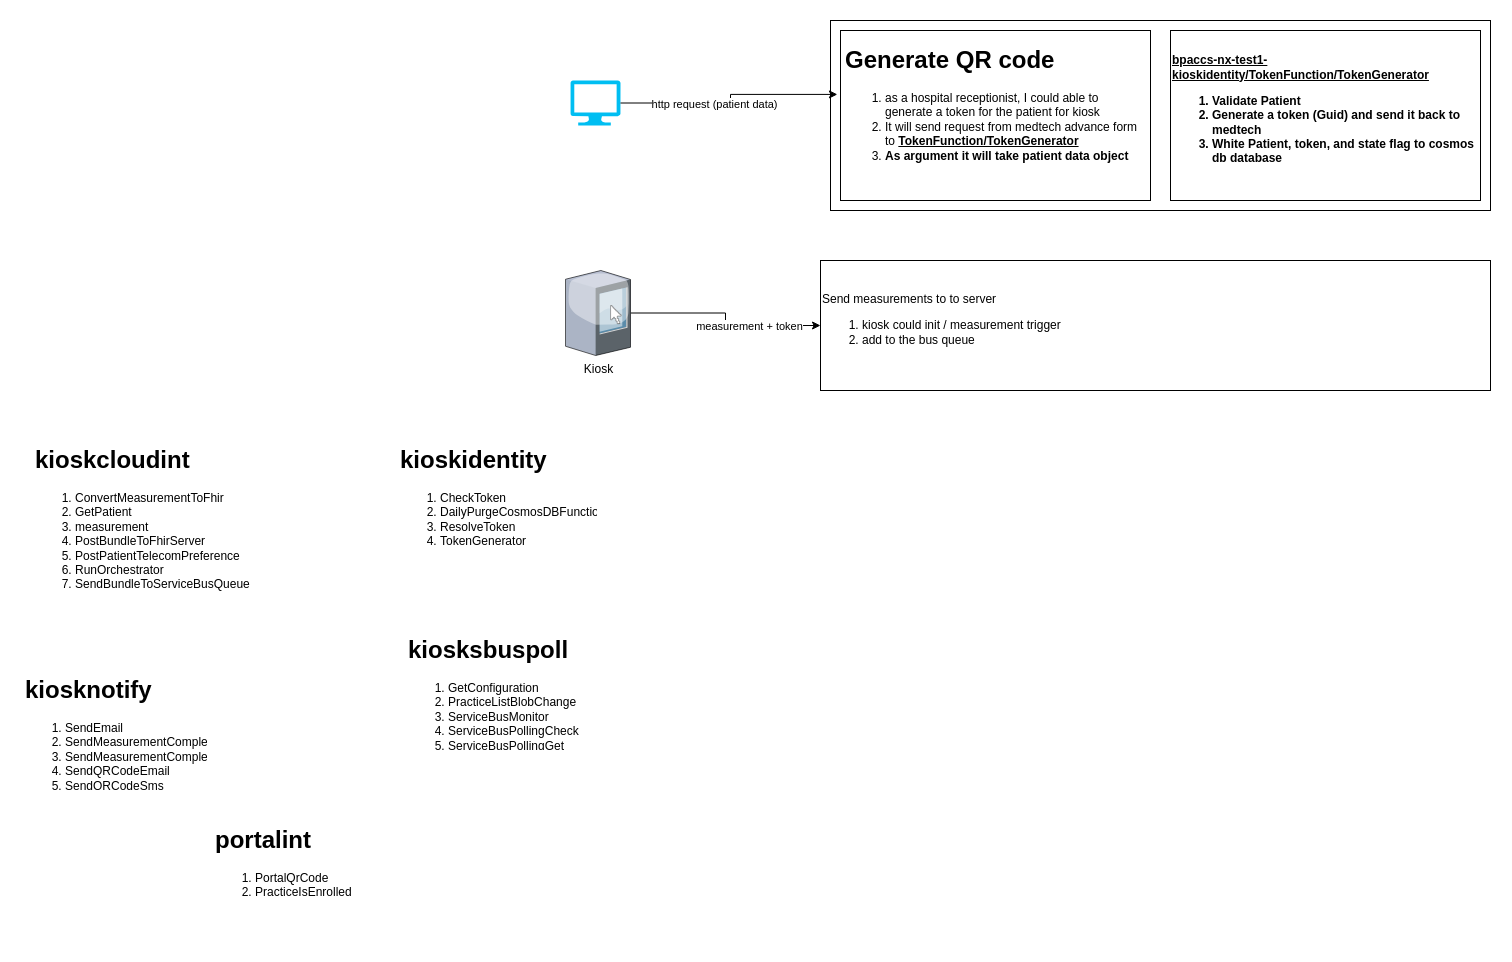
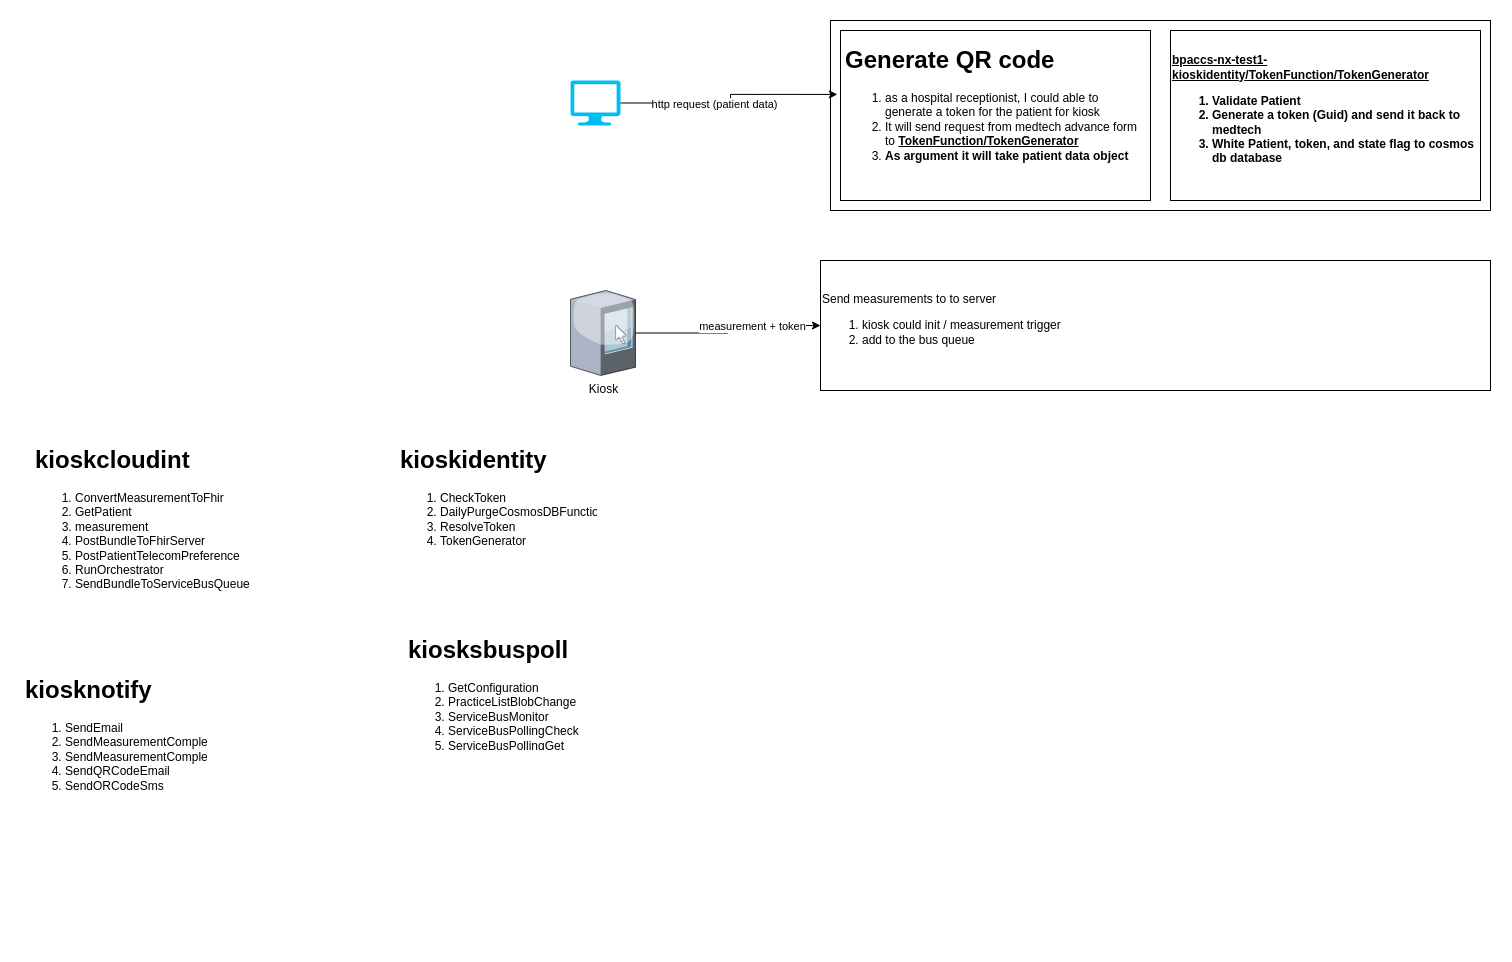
(598, 313) -> (603, 333)
(306, 881) -> none
